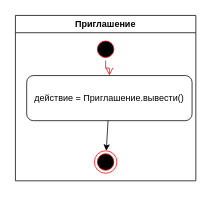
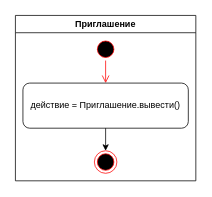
(109, 98) -> (105, 105)
